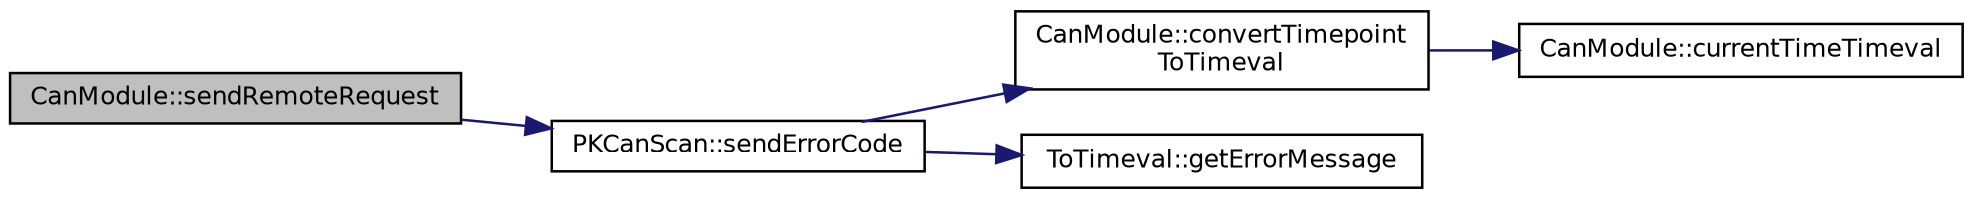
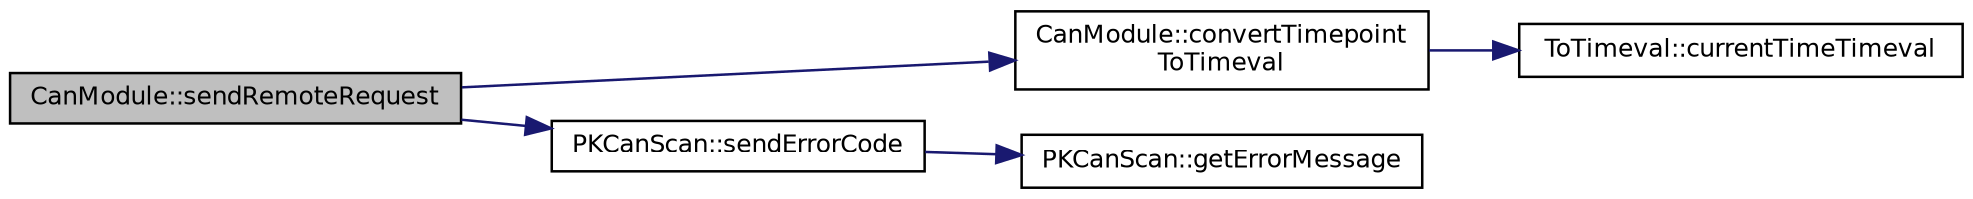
(1741, 50) -> (1741, 50)
(933, 108) -> (725, 74)
(1222, 161) -> (1222, 161)
